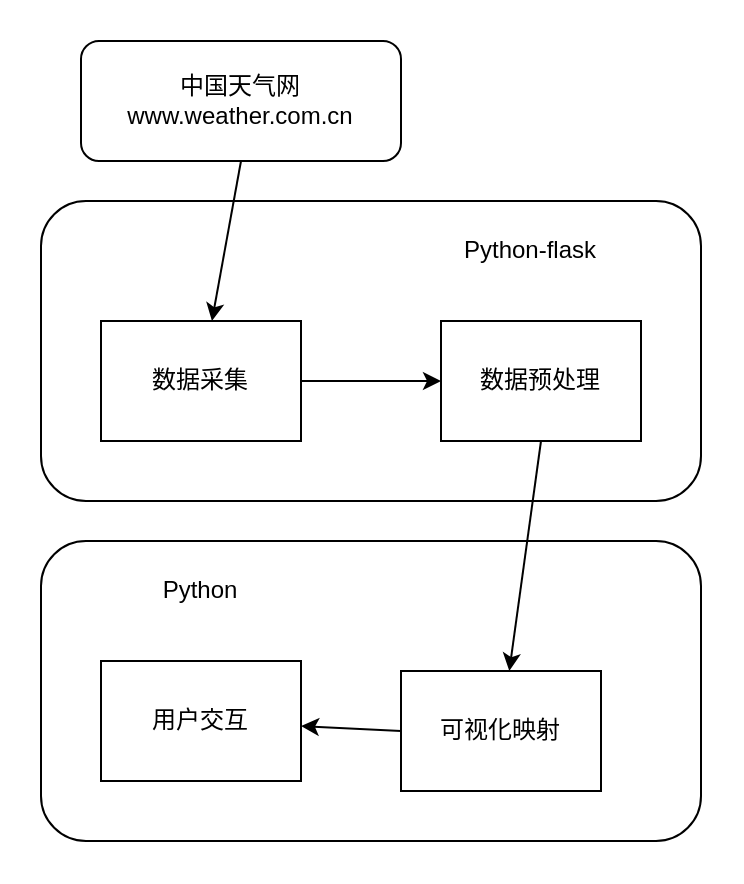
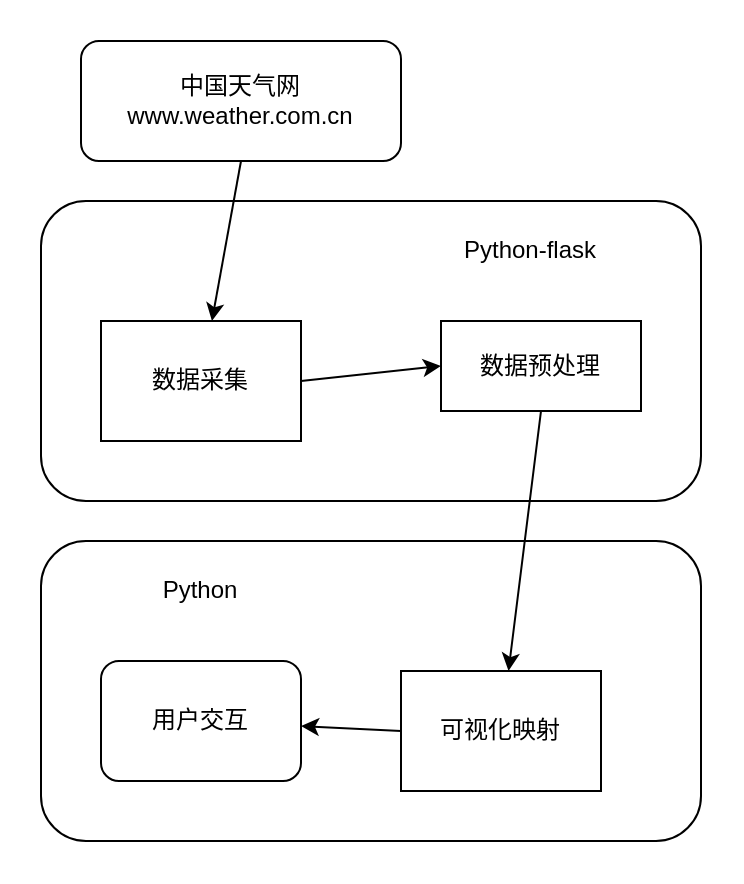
(541, 381) -> (541, 366)
(201, 721) -> (201, 721)
